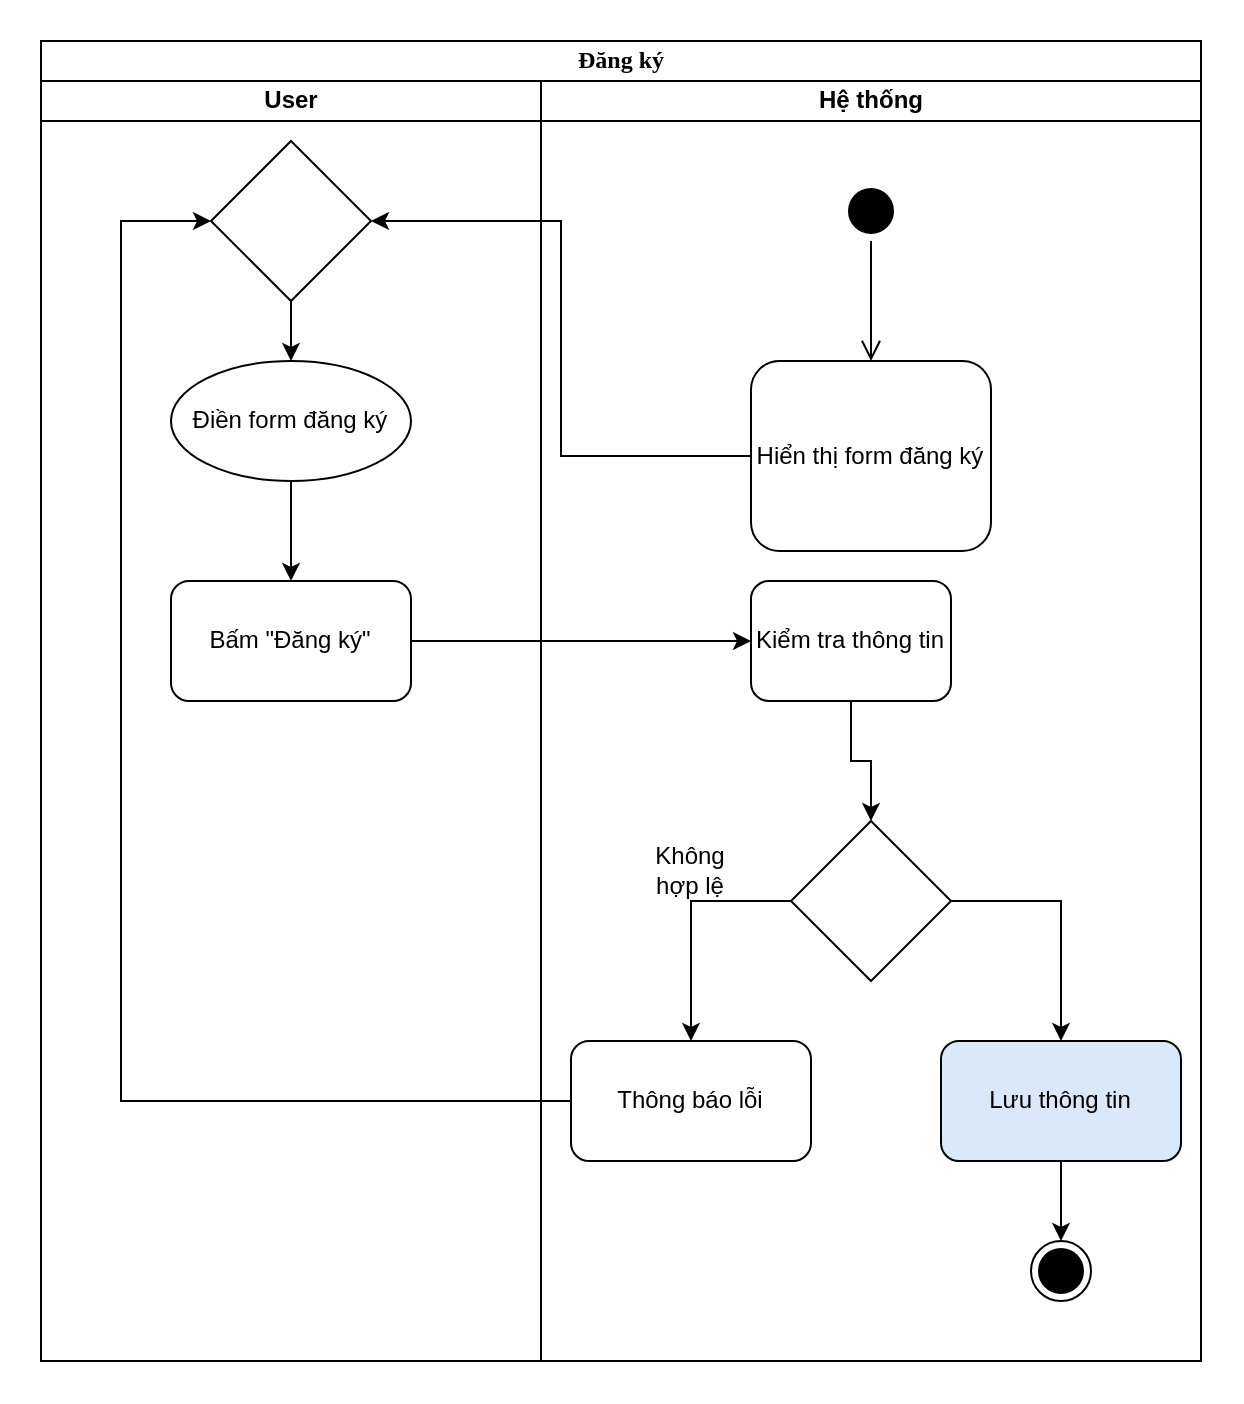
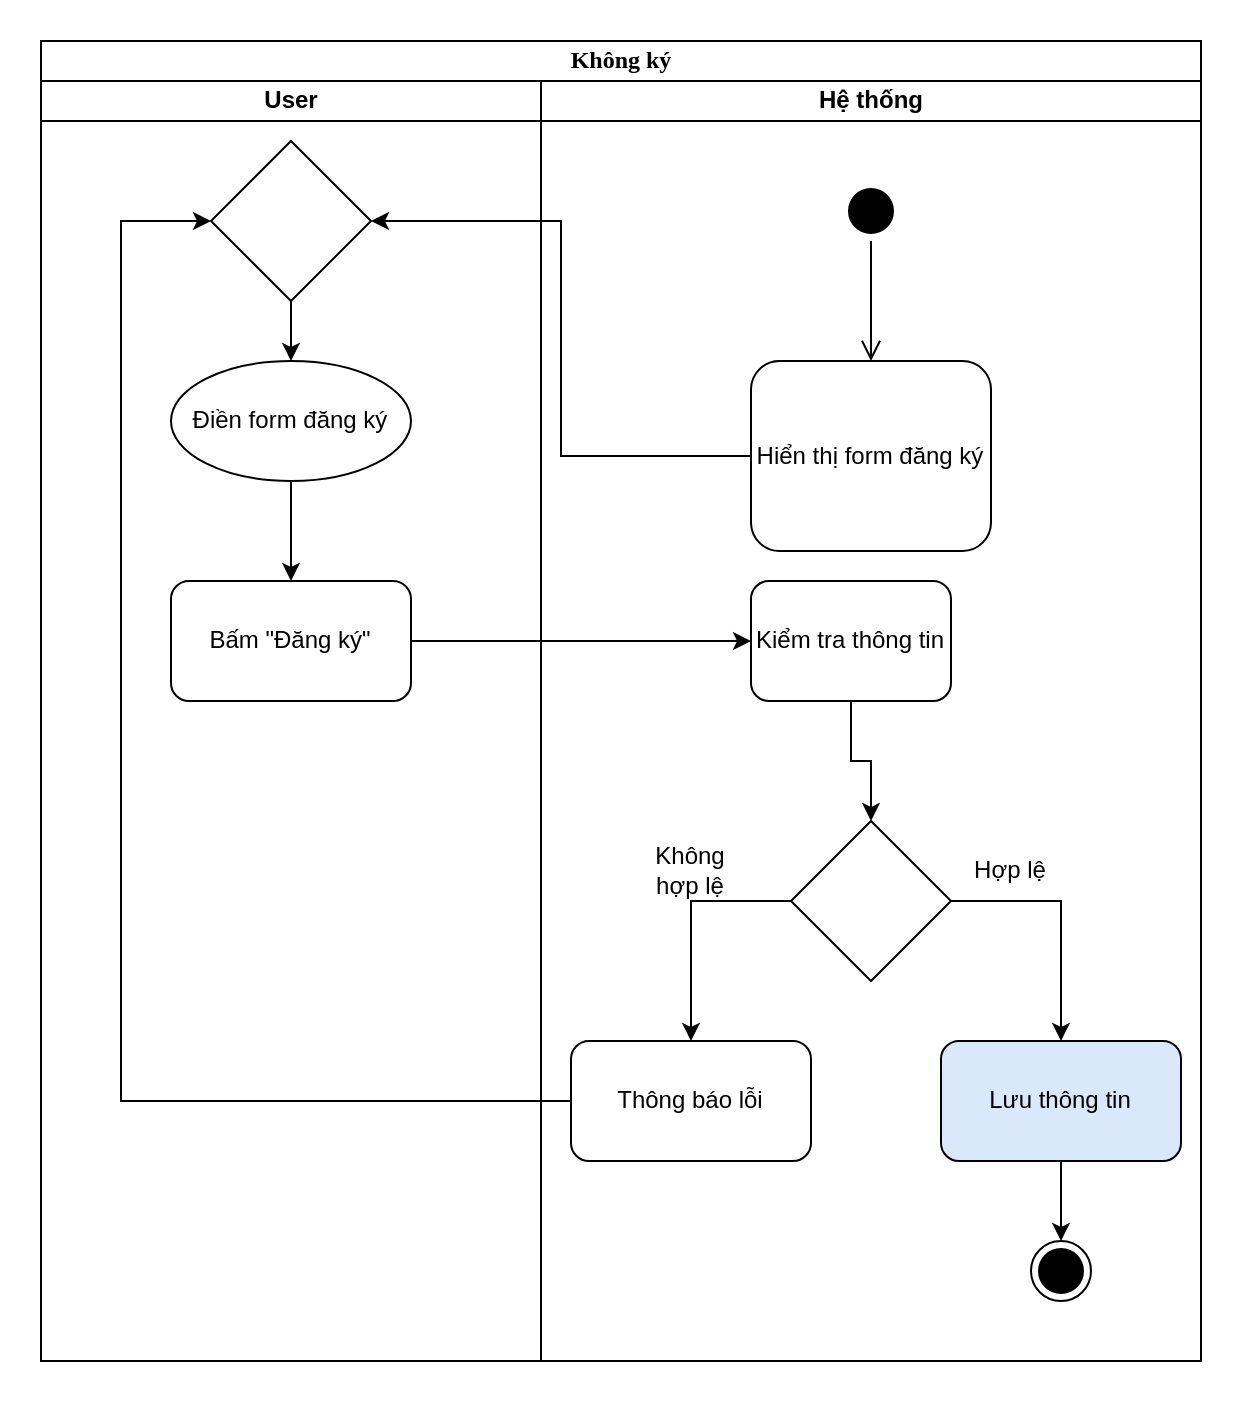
(622, 61) -> (622, 61)
none -> (1011, 871)
